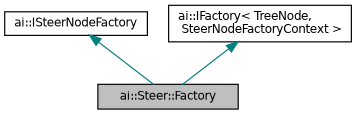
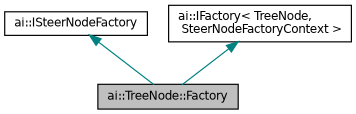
(168, 97) -> (168, 97)
